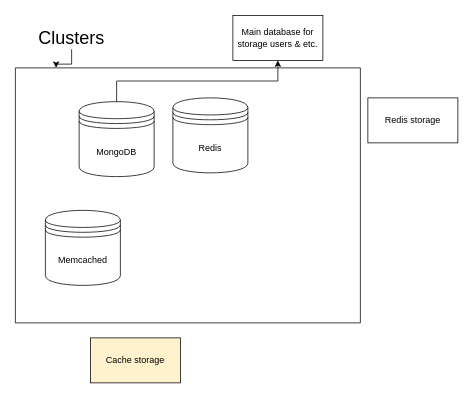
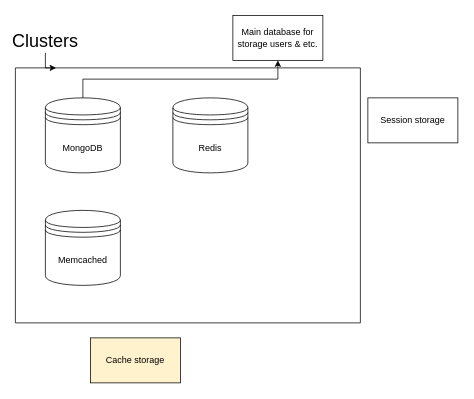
(72, 38) -> (45, 42)
(413, 120) -> (413, 120)
(117, 139) -> (83, 135)
